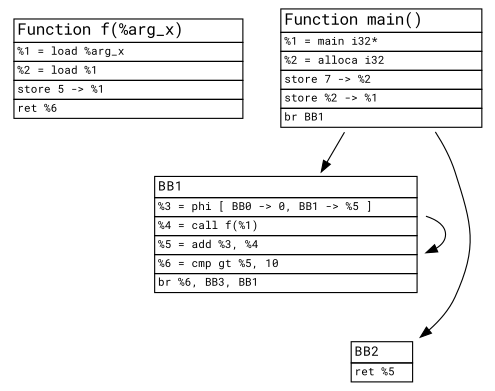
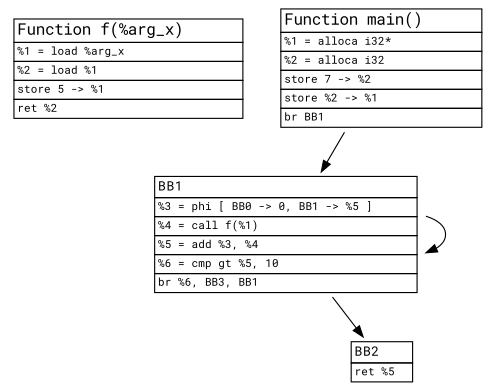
(332, 41) -> (338, 41)
(38, 108) -> (38, 108)
(470, 233) -> (344, 312)
